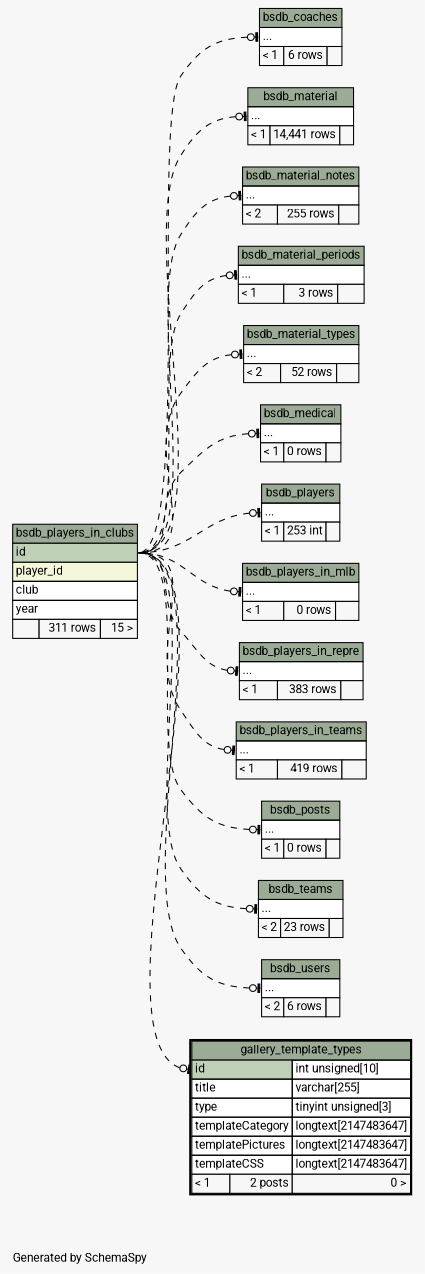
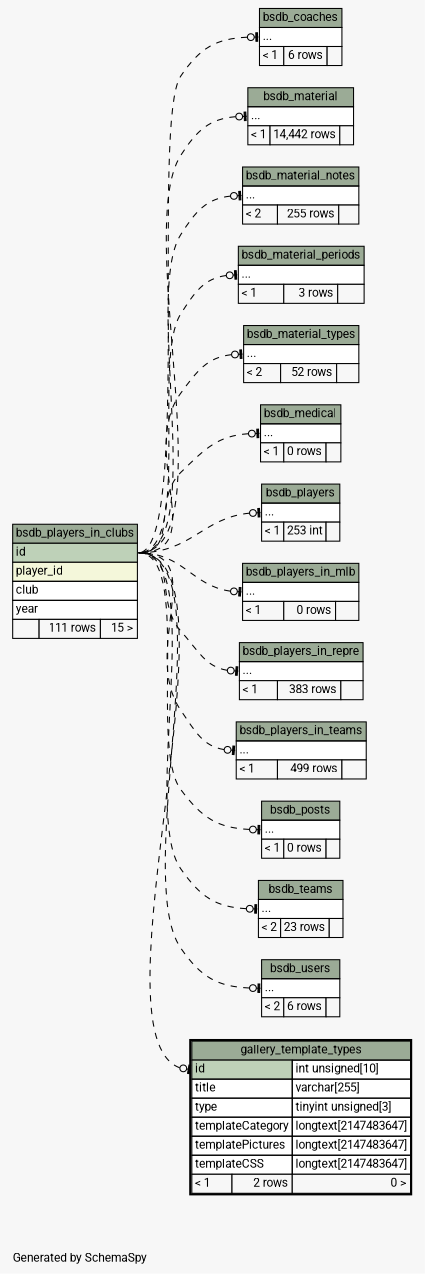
(305, 135) -> (305, 135)
(73, 628) -> (73, 628)
(314, 769) -> (314, 769)
(270, 1183) -> (271, 1183)
